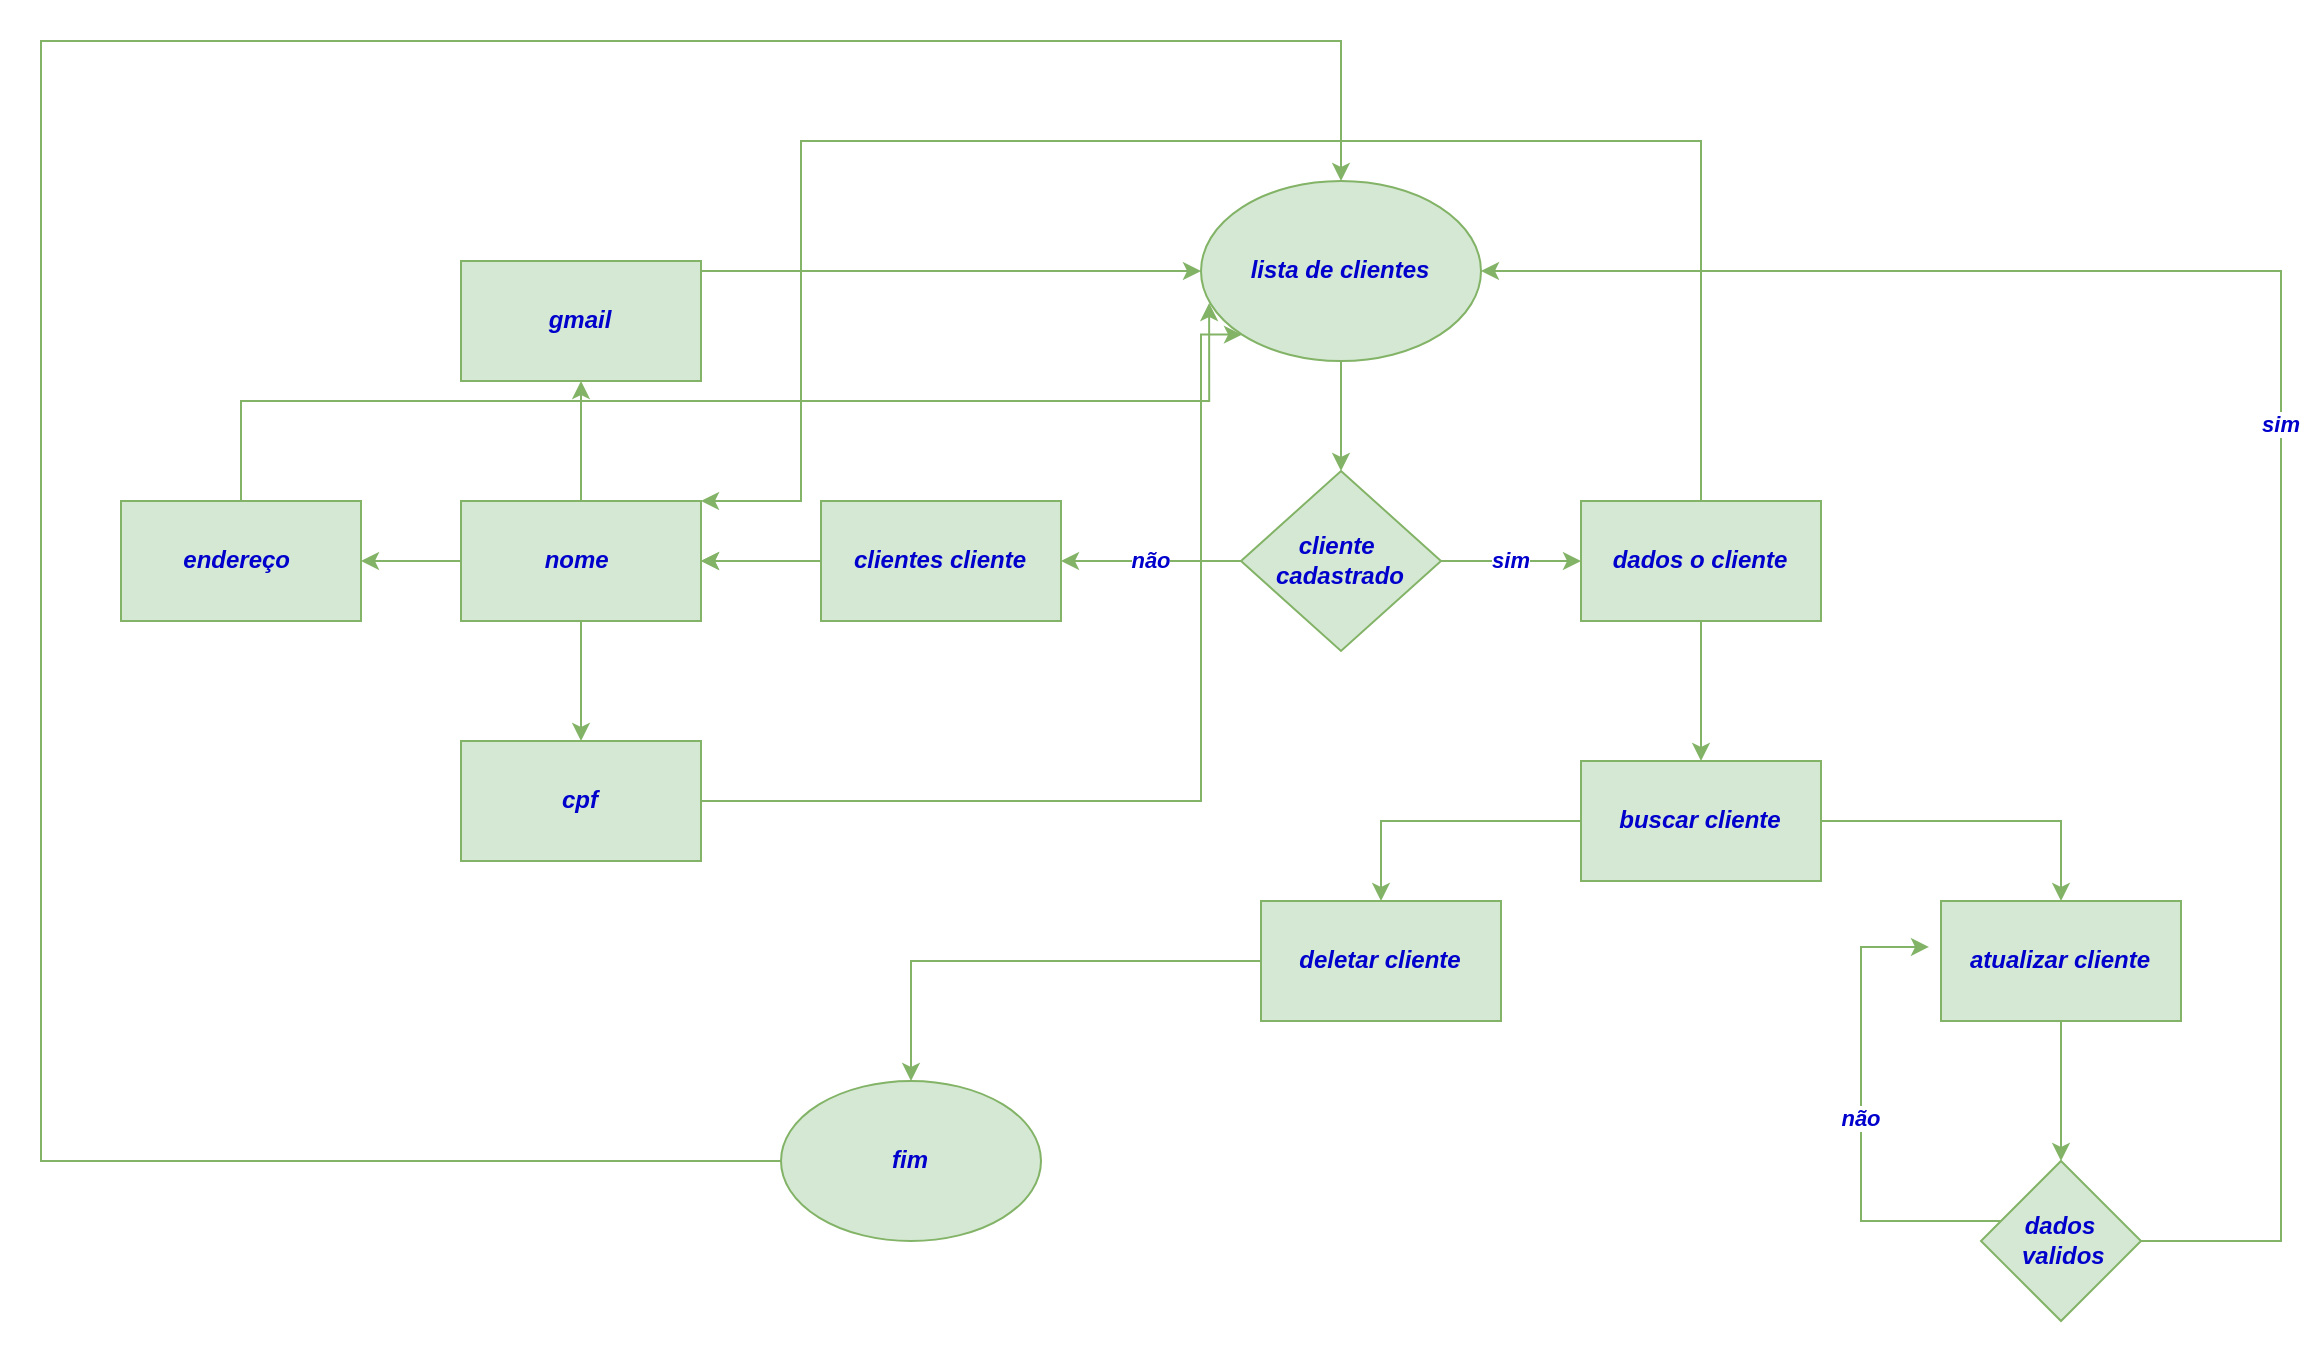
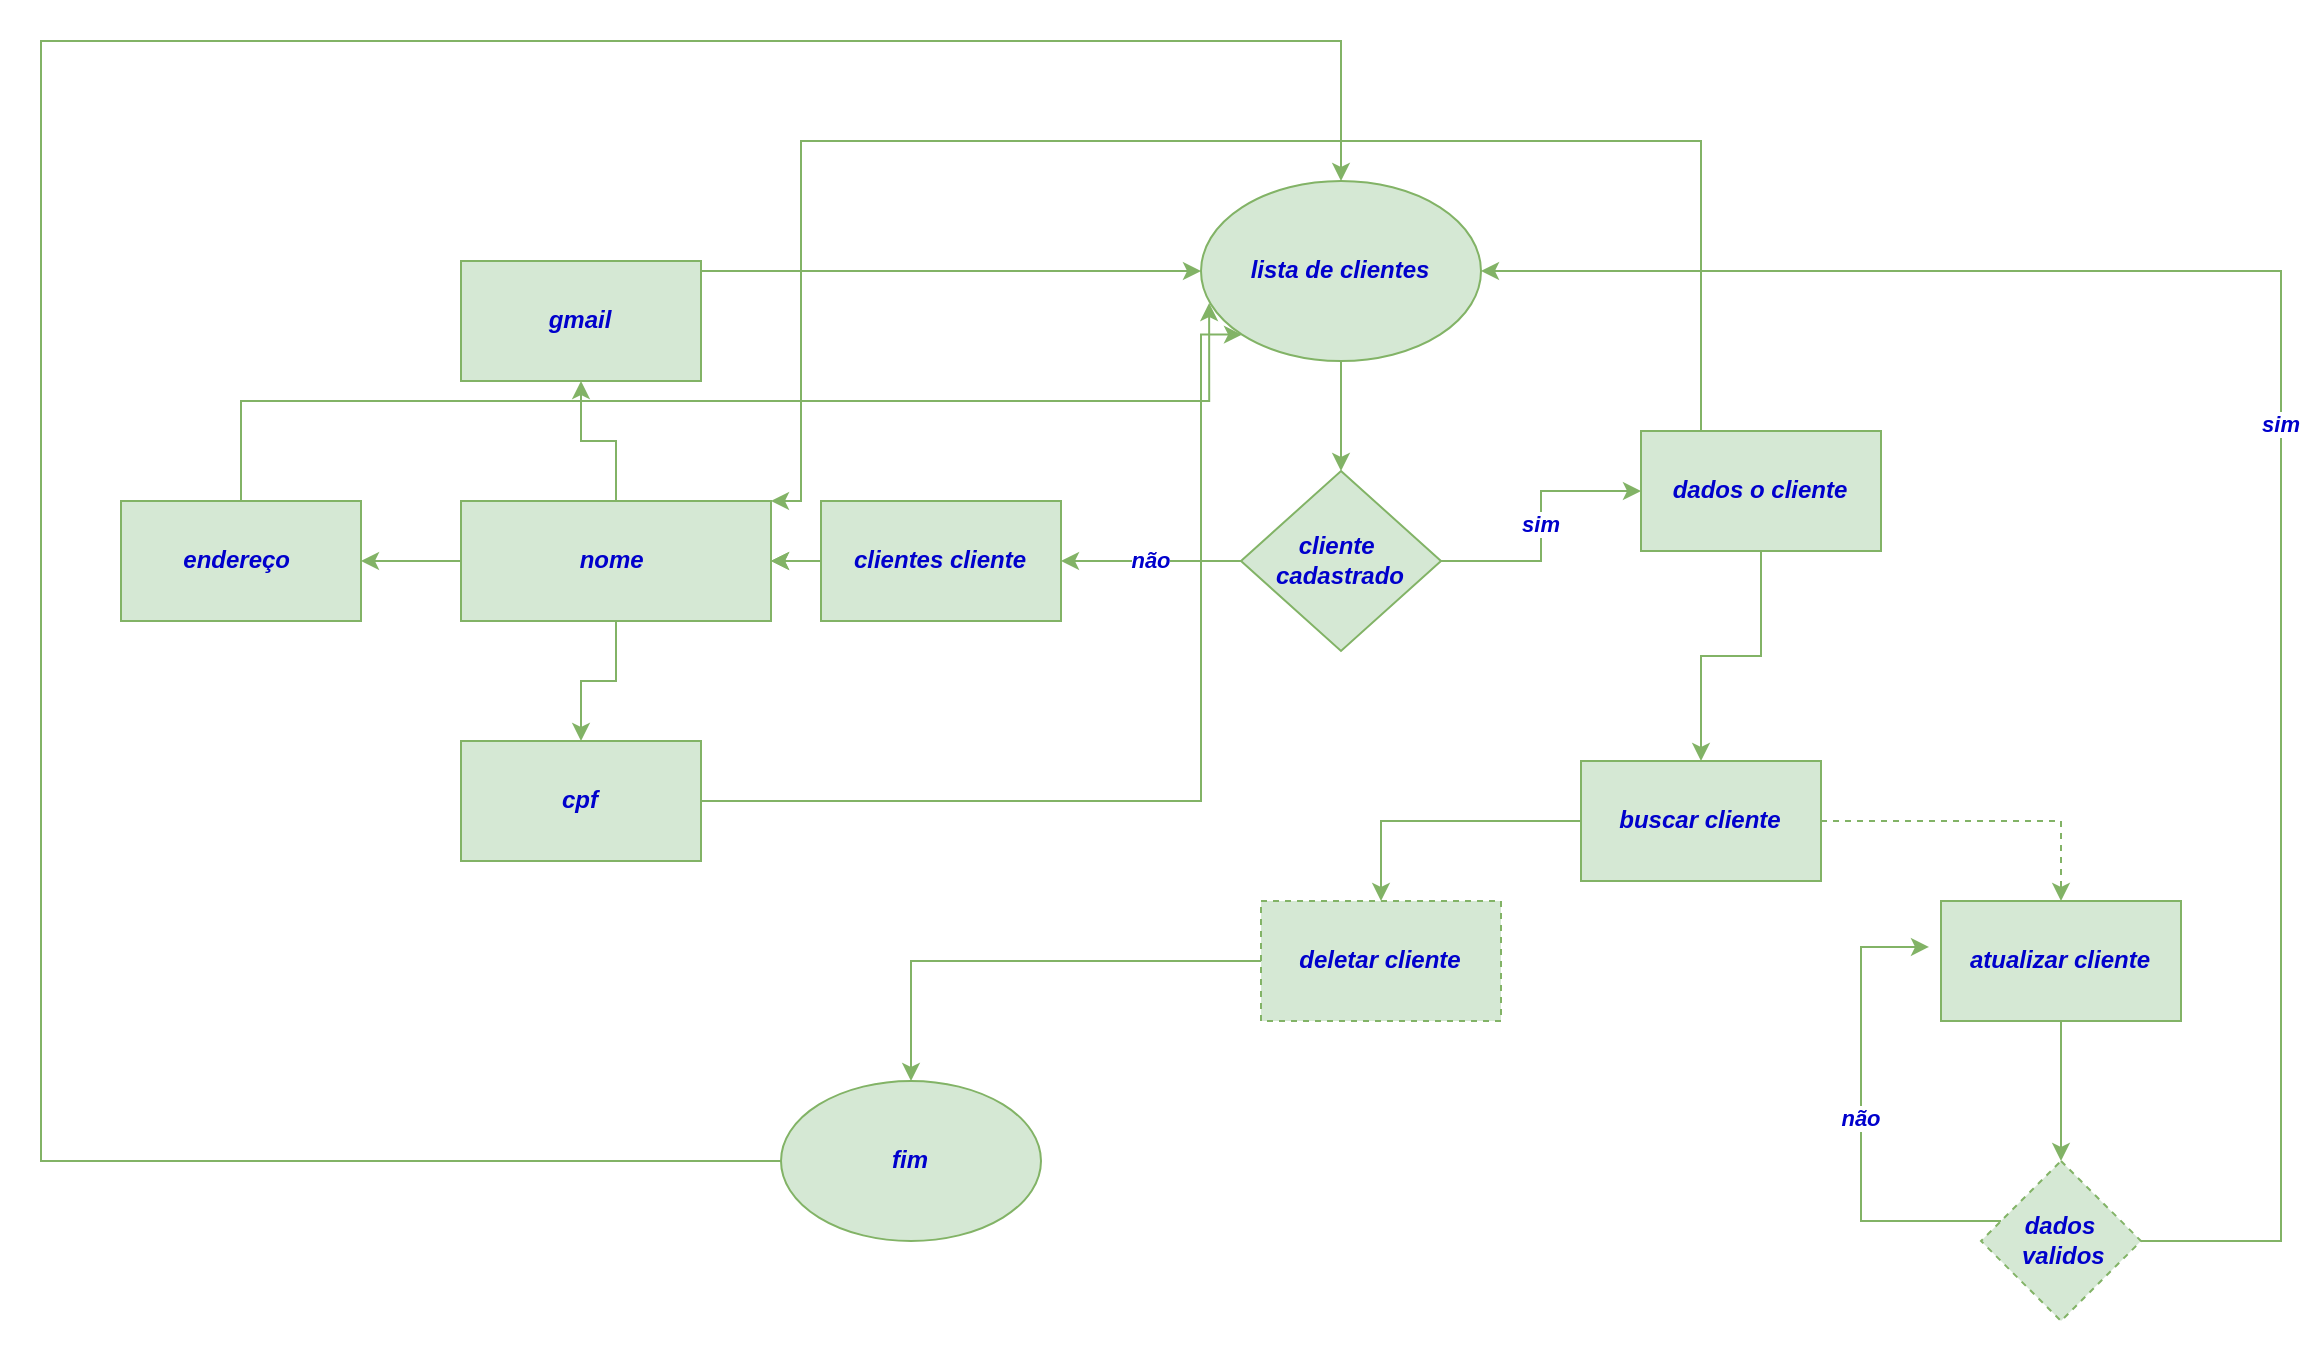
(581, 561) -> (616, 561)
(1701, 561) -> (1761, 491)
(1973, 821) -> (1973, 821)
(1381, 961) -> (1381, 961)
(2061, 1241) -> (2061, 1241)
